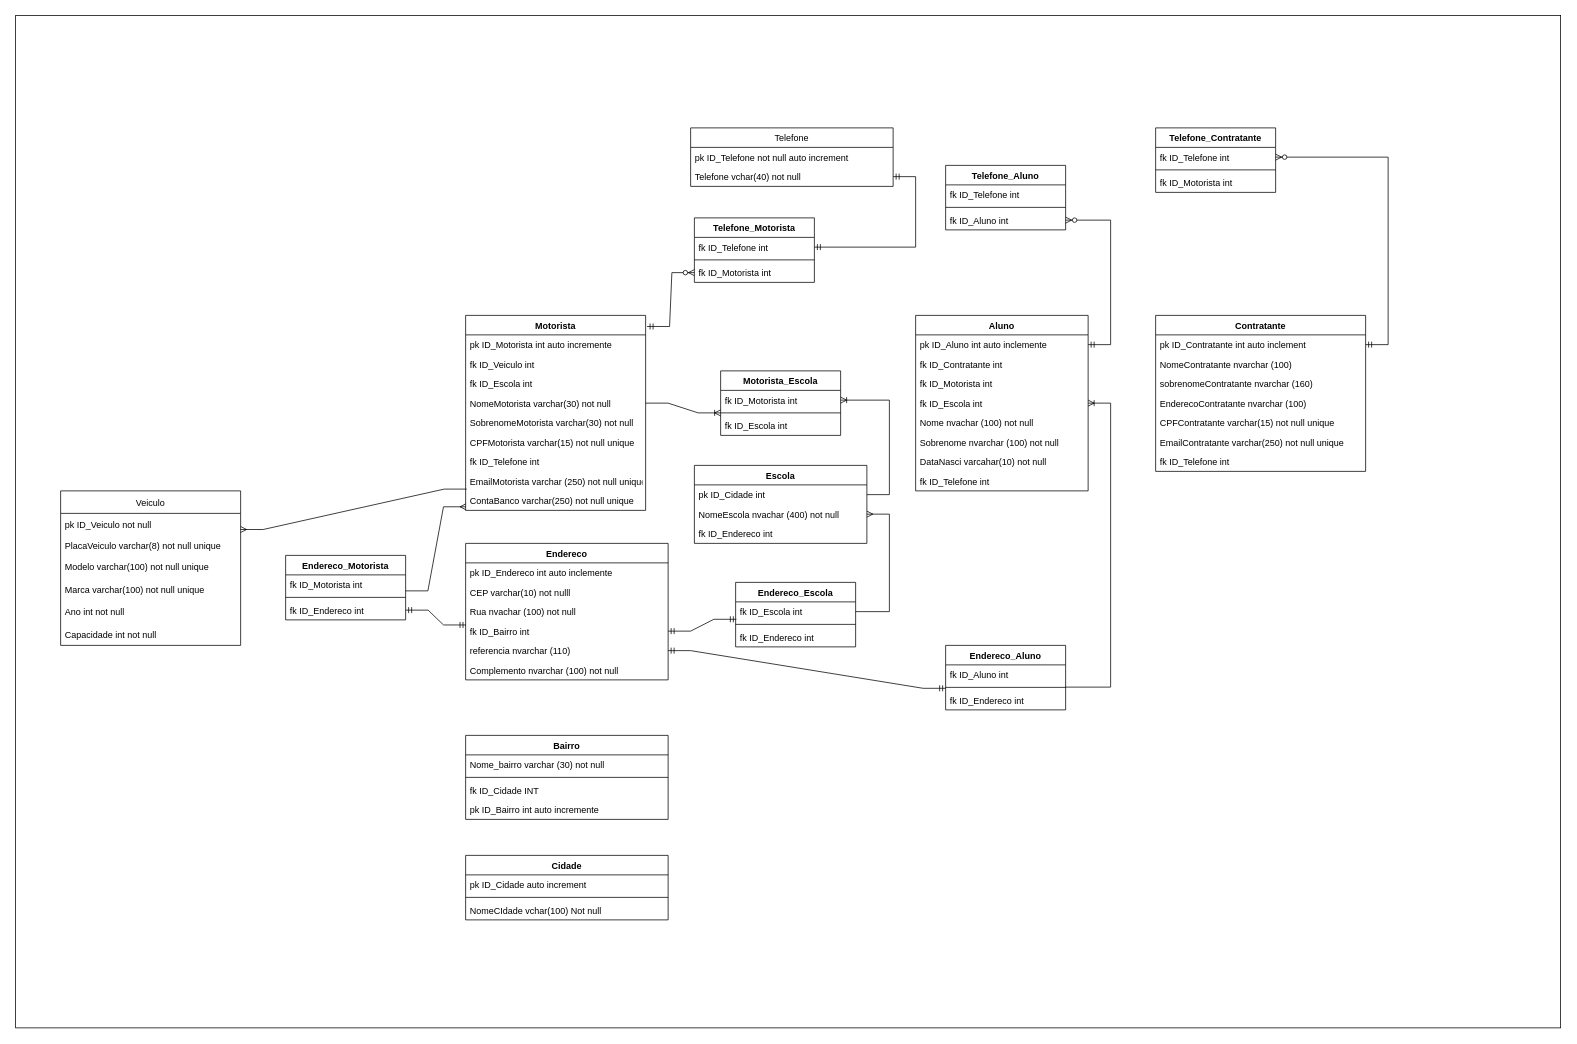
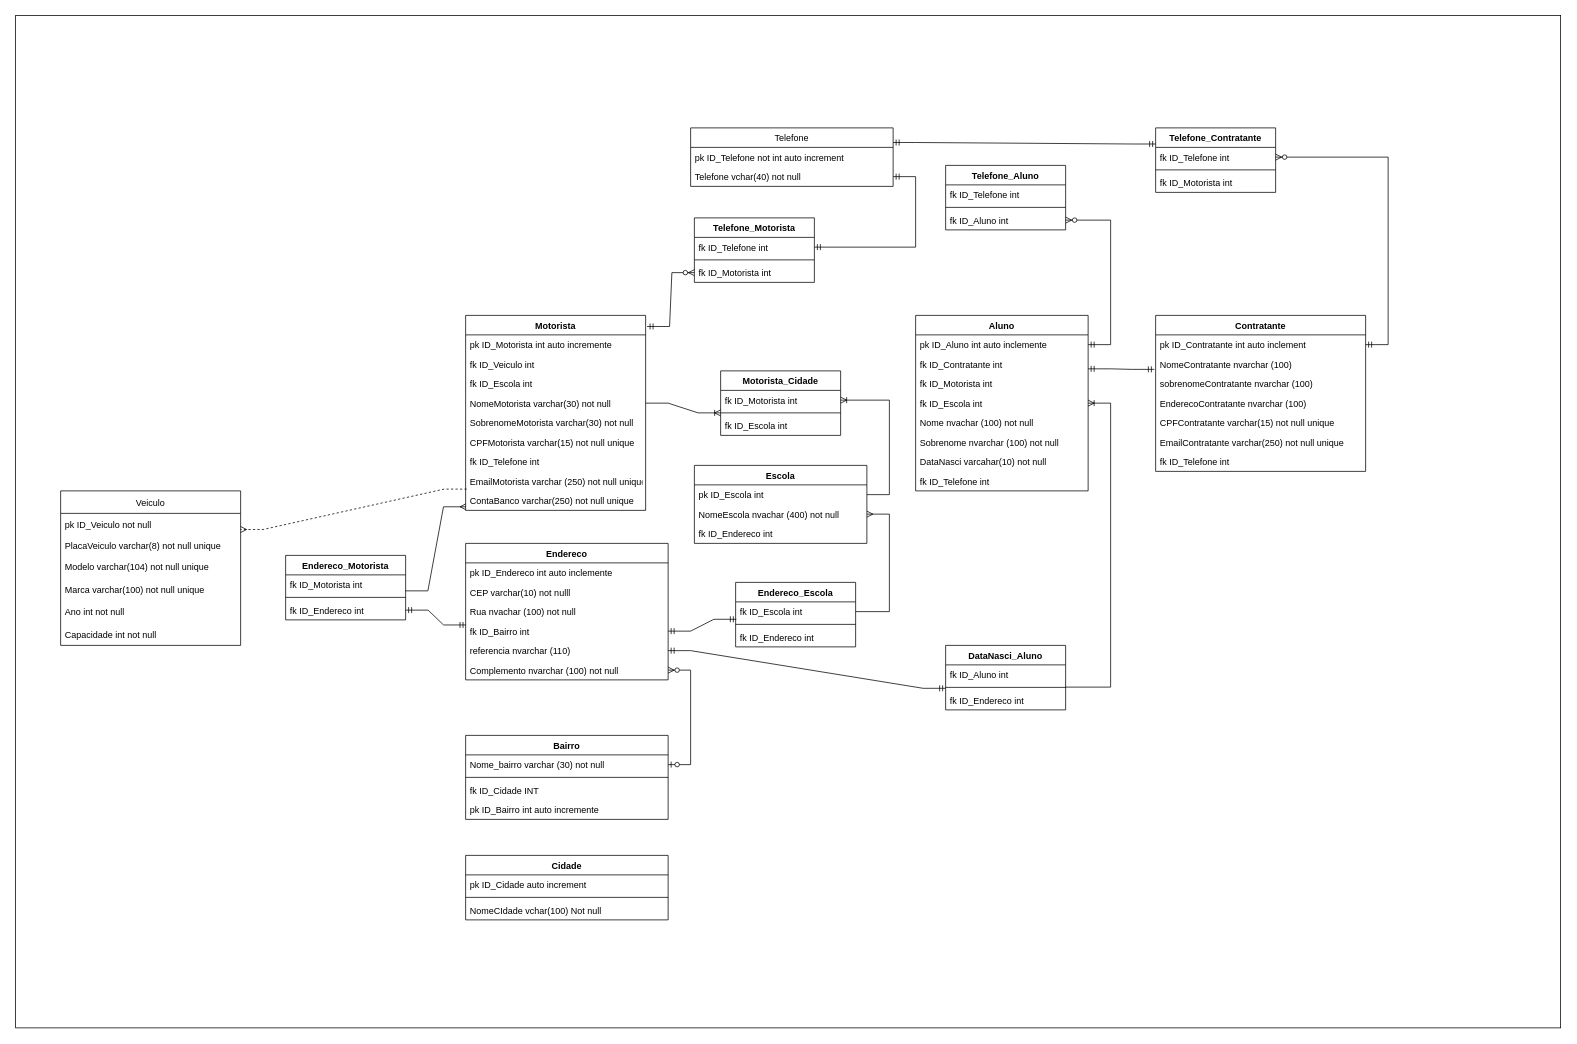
none -> (1061, 144)
(780, 158) -> (778, 158)
none -> (1120, 369)
(780, 381) -> (780, 381)
(1245, 384) -> (1245, 384)
(734, 495) -> (734, 495)
(353, 509) -> (353, 509)
(143, 567) -> (143, 567)
(1005, 656) -> (1005, 656)
none -> (690, 717)
